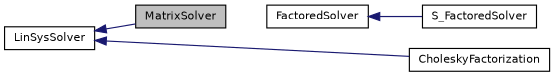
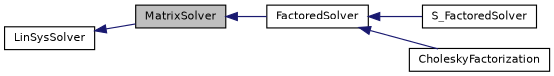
none -> (252, 17)
(258, 49) -> (404, 40)
